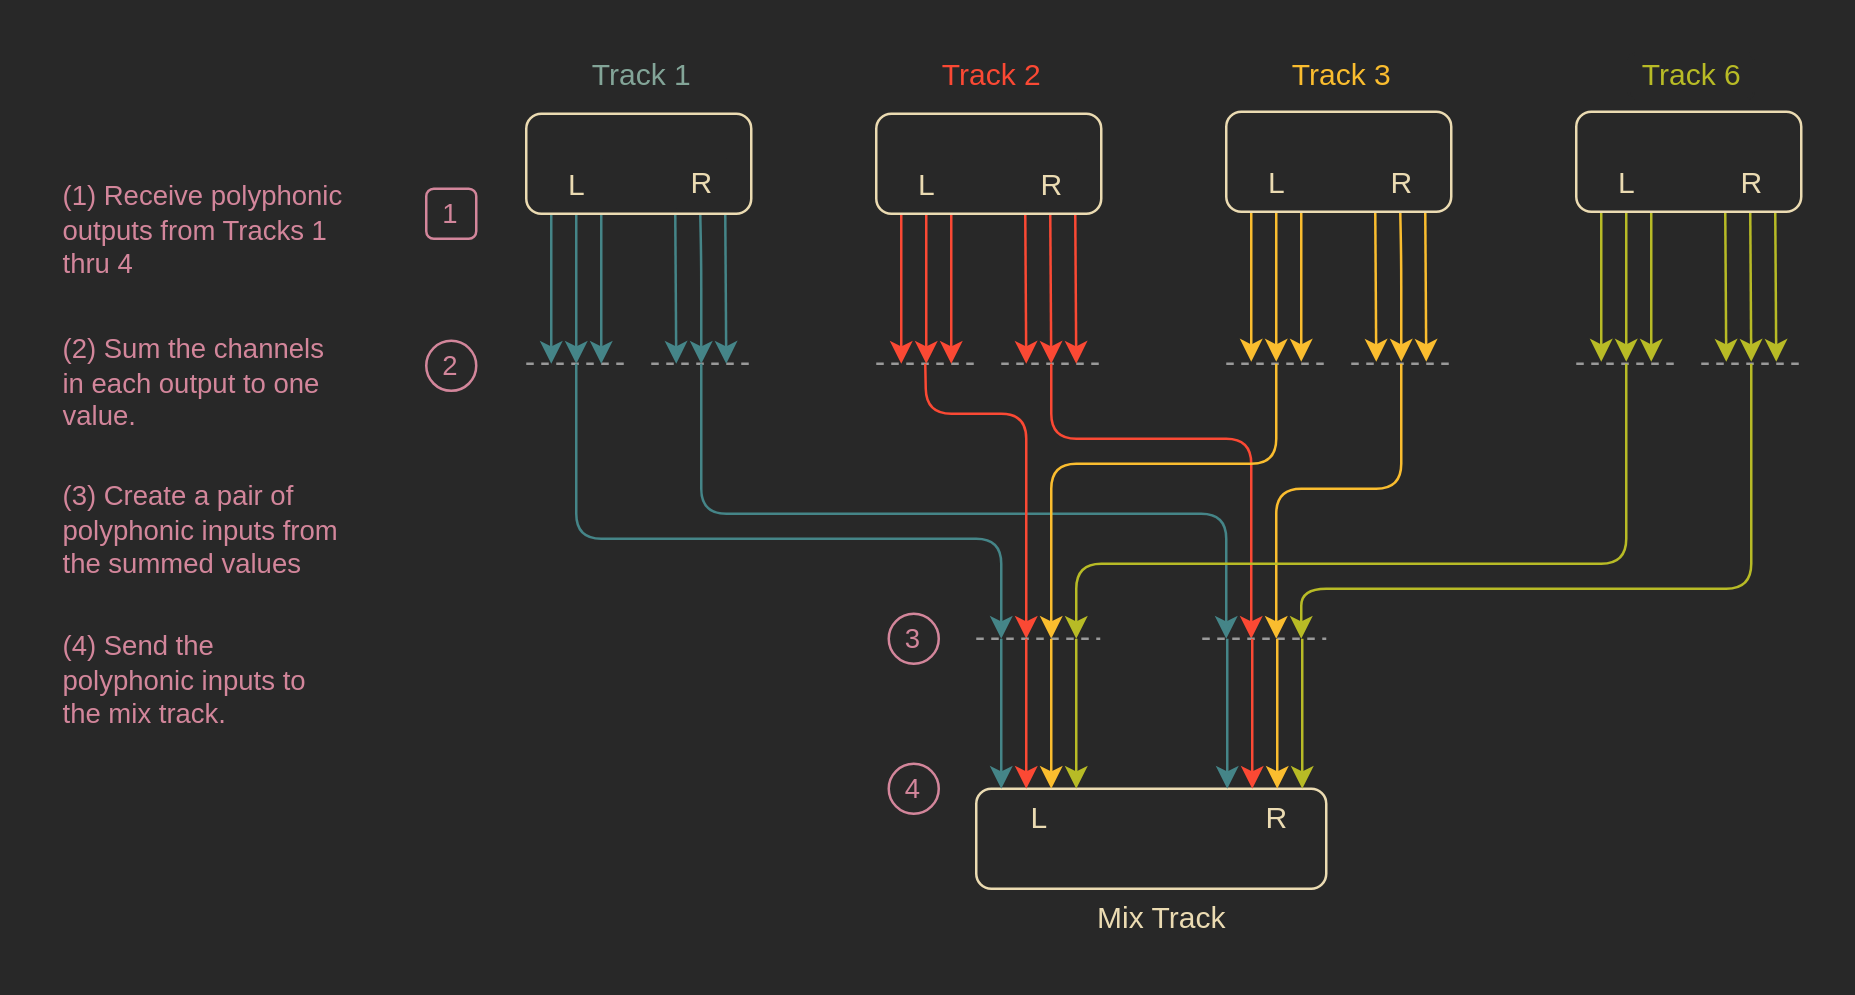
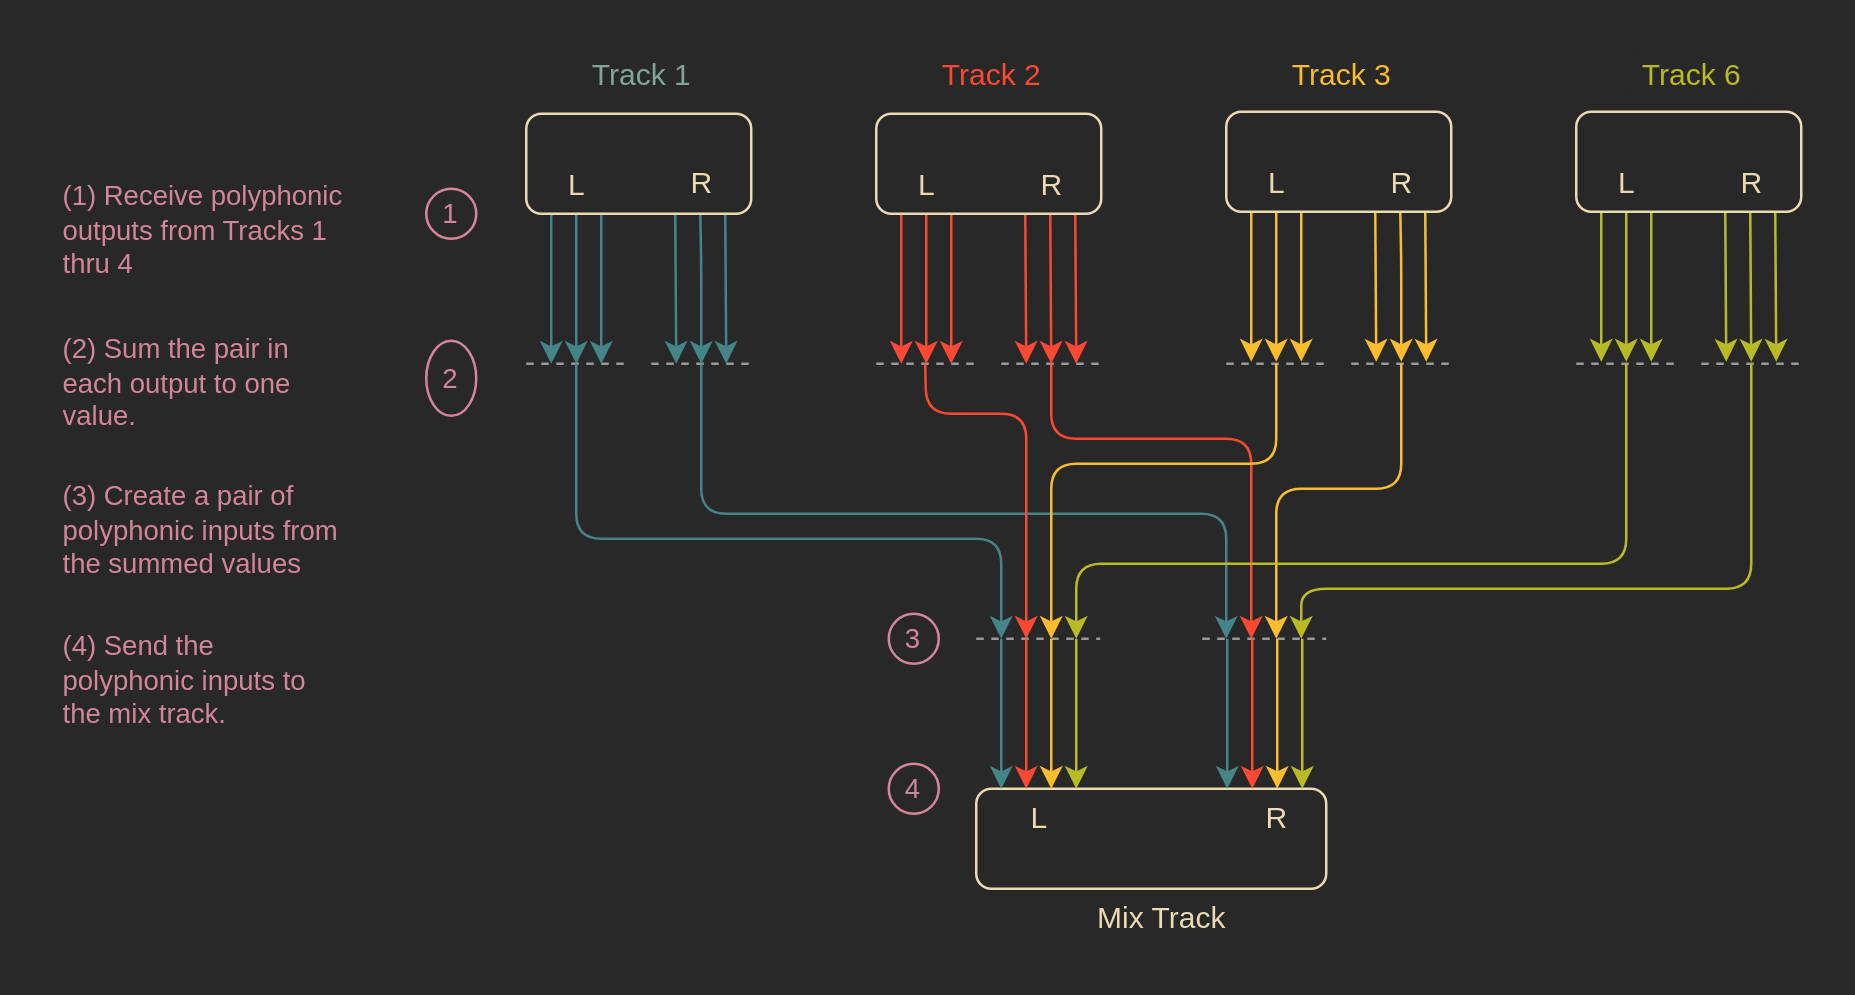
(451, 214) -> (451, 214)
(204, 366) -> (204, 366)
(451, 366) -> (451, 378)
